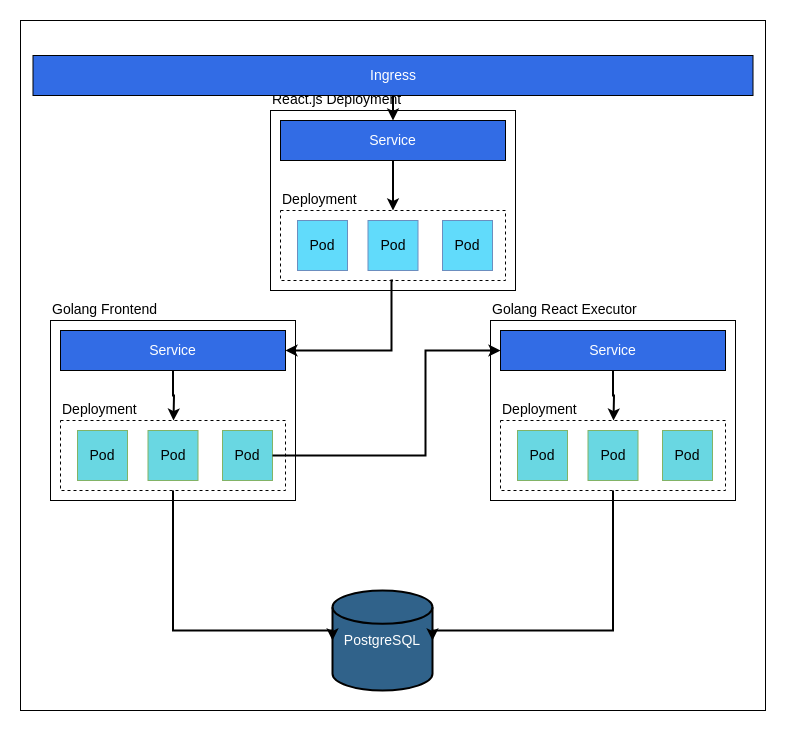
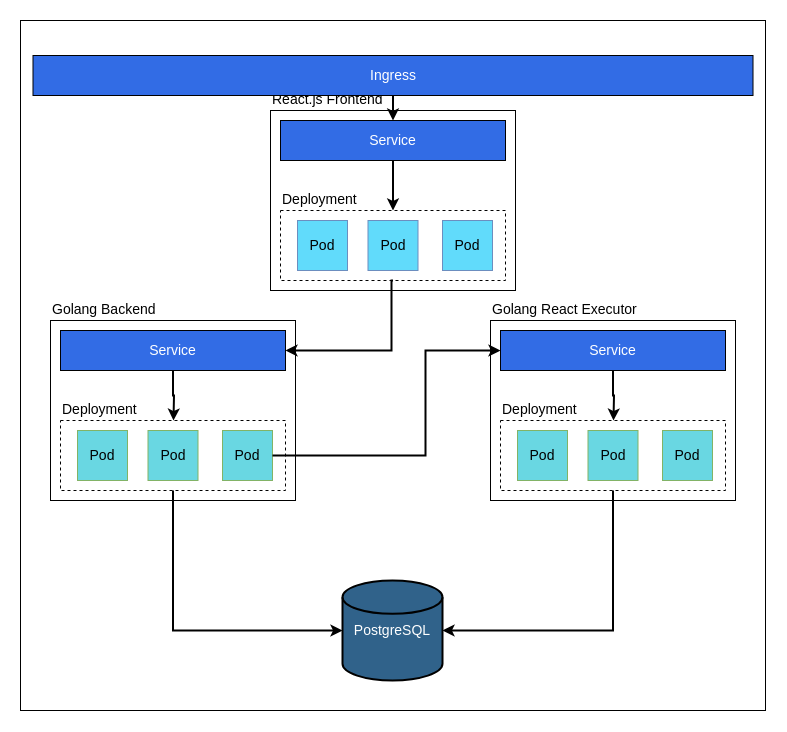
(342, 99) -> (336, 99)
(109, 309) -> (106, 309)
(383, 641) -> (393, 631)
